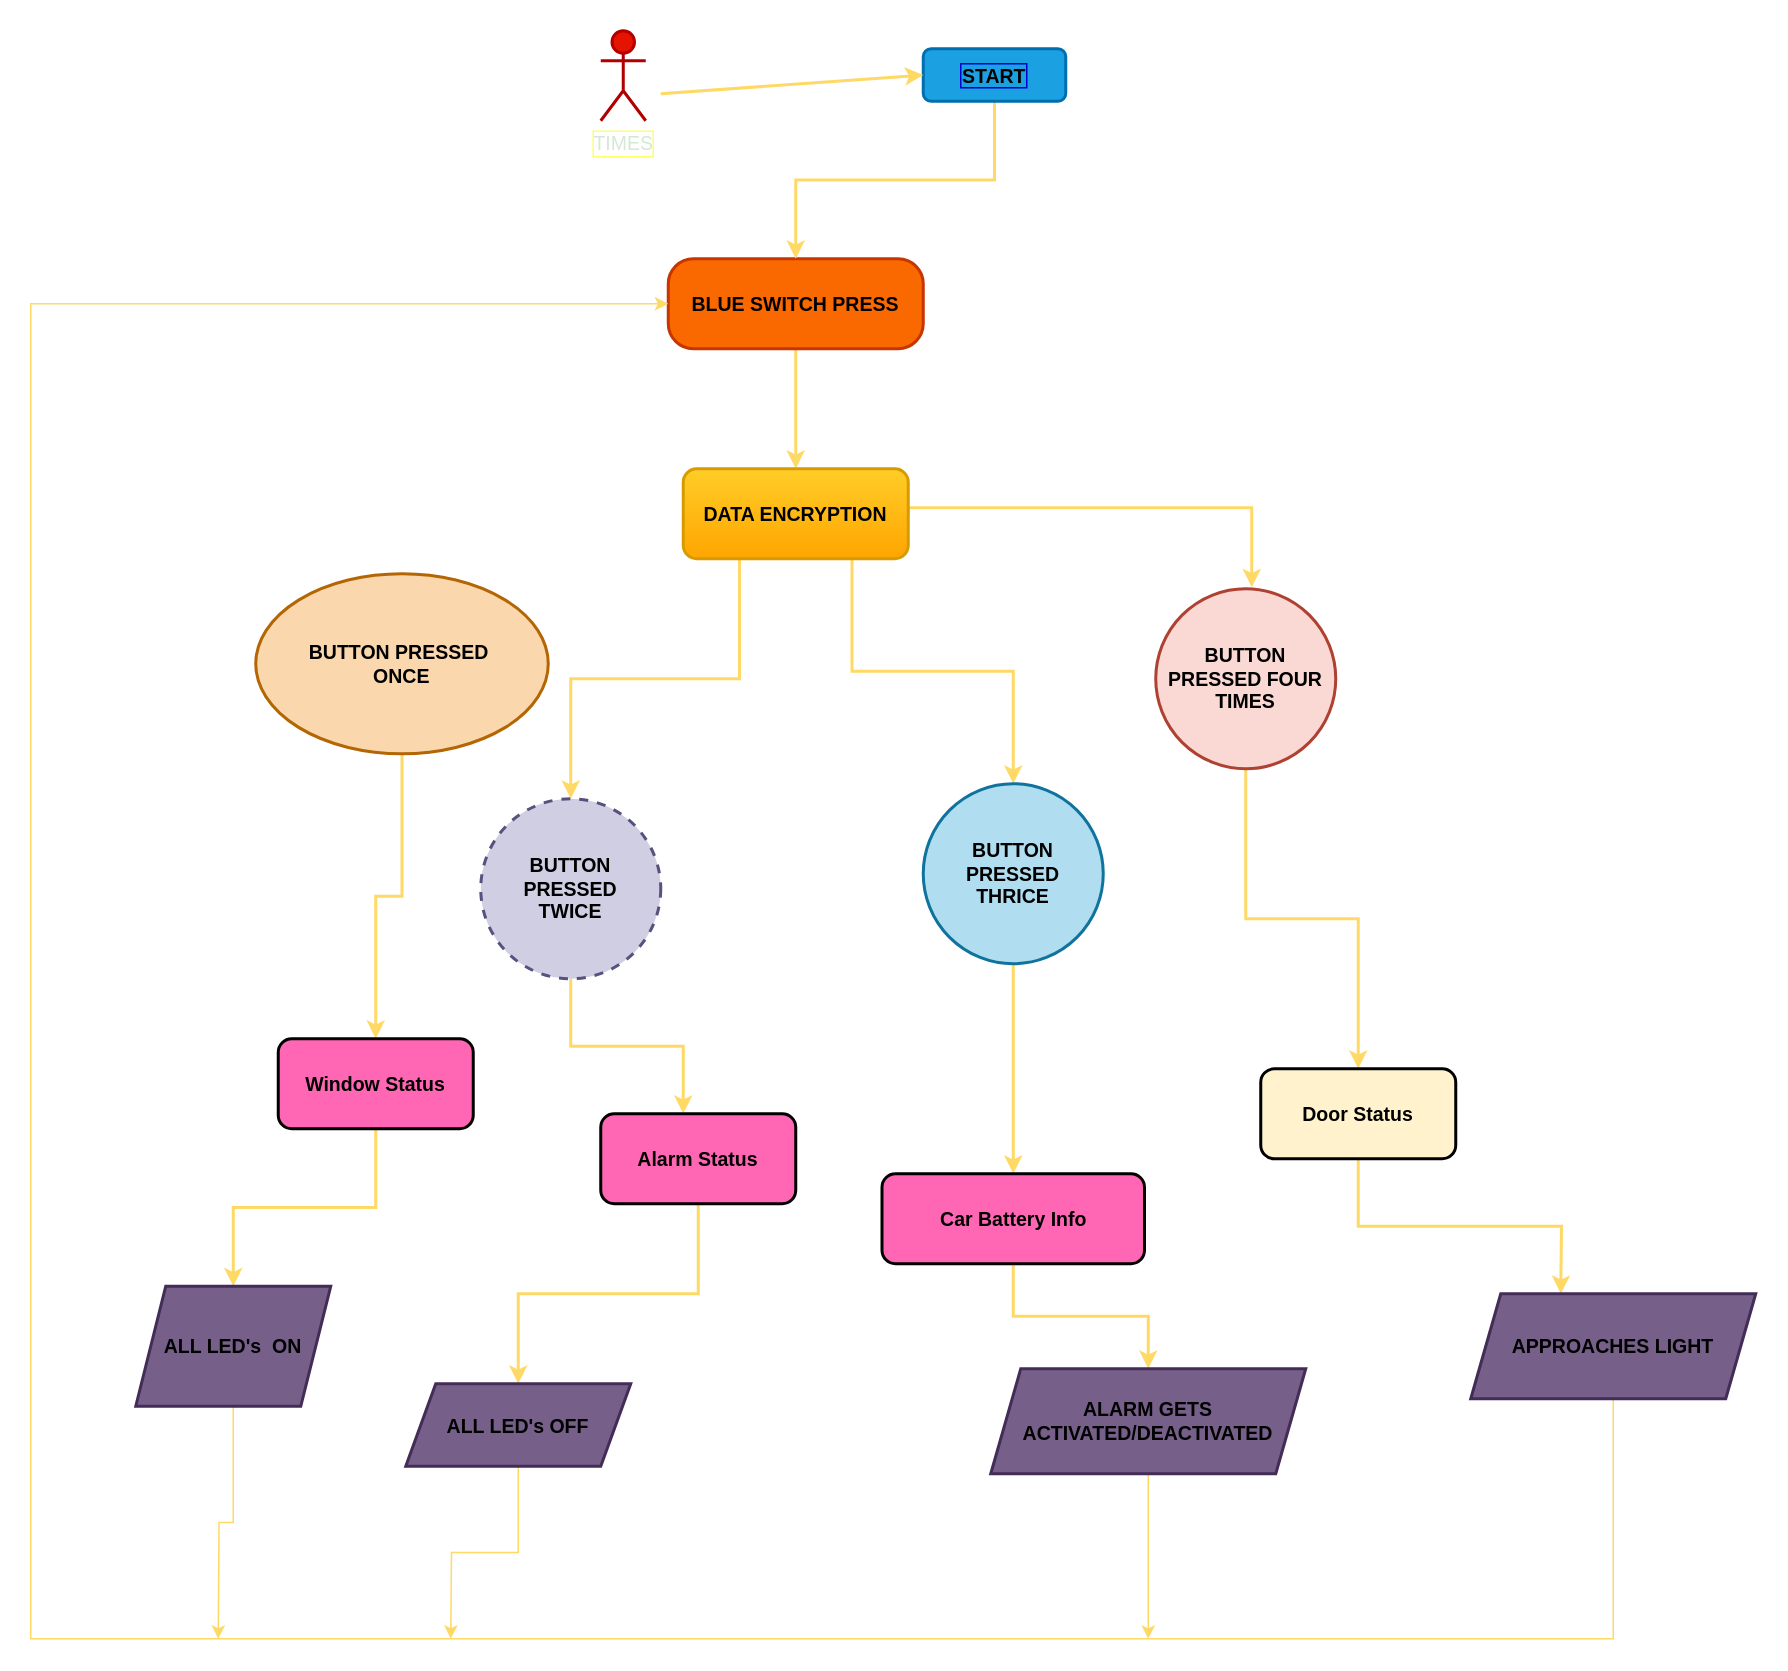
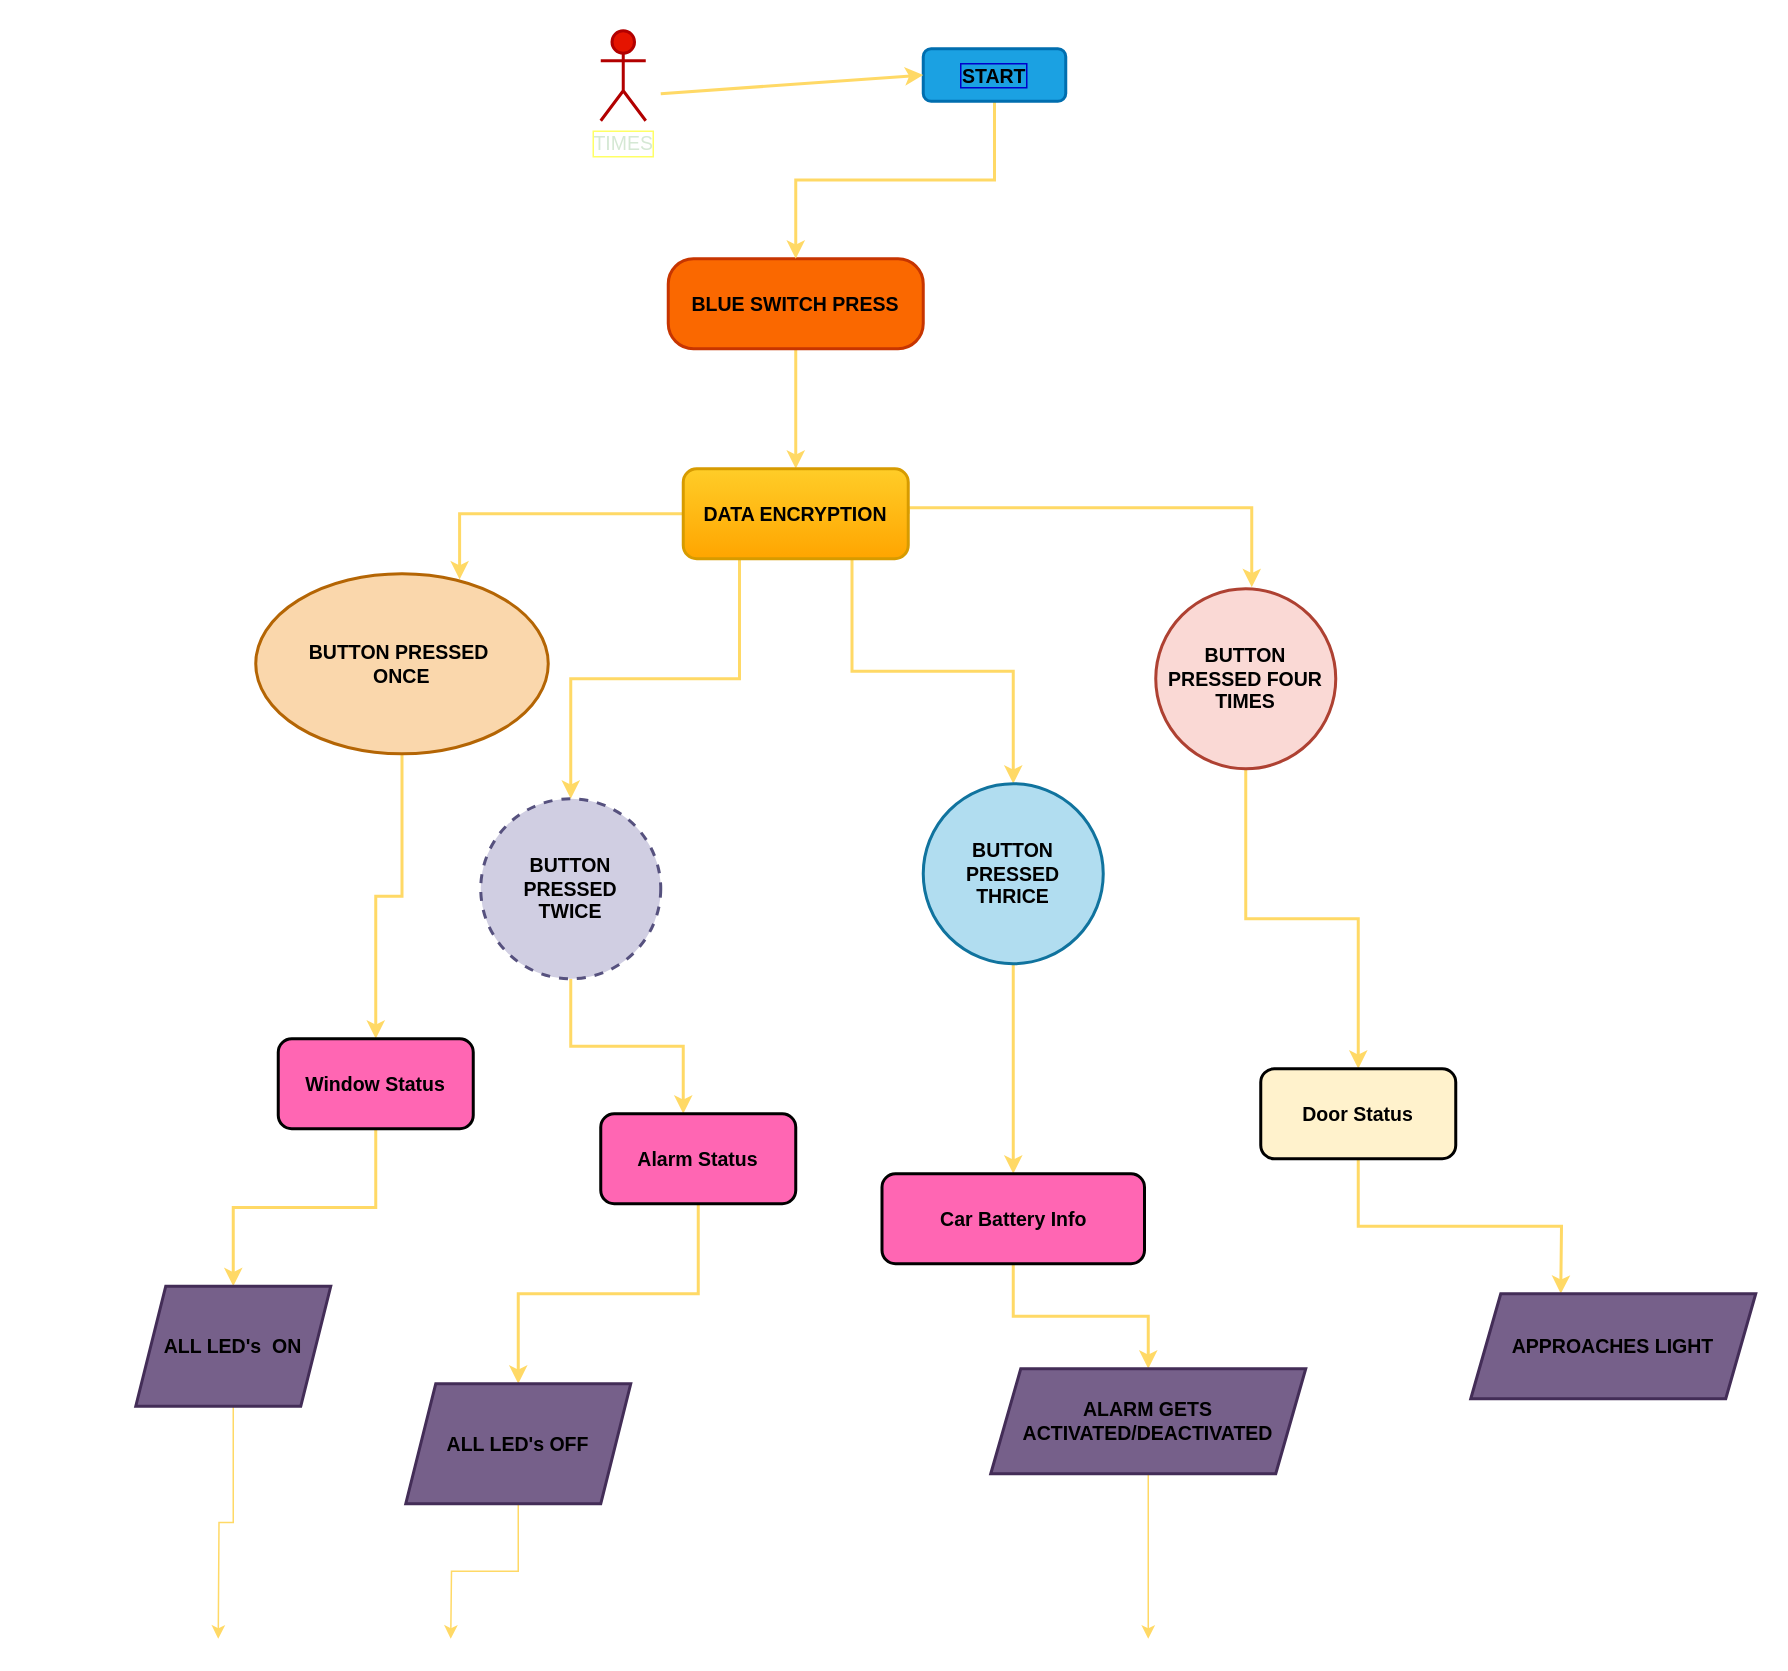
none -> (545, 514)
(518, 1425) -> (518, 1444)
(31, 1569) -> none
